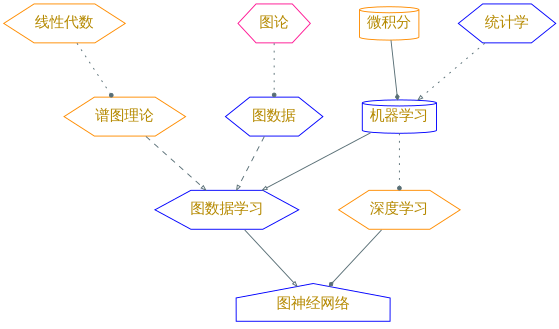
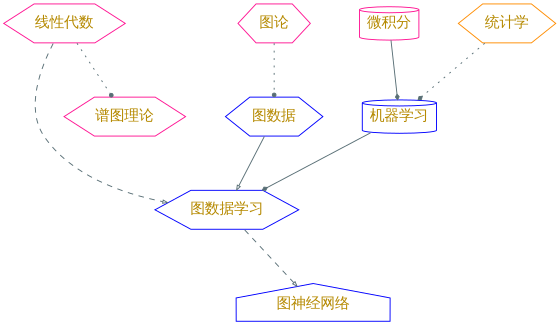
(64, 23) -> (64, 23)
(389, 23) -> (389, 23)
(507, 23) -> (507, 23)
(454, 70) -> (454, 70)
(125, 117) -> (125, 117)
(319, 160) -> (319, 160)
(252, 161) -> (252, 161)
(174, 162) -> (57, 152)
(399, 210) -> none
(269, 256) -> (269, 256)
